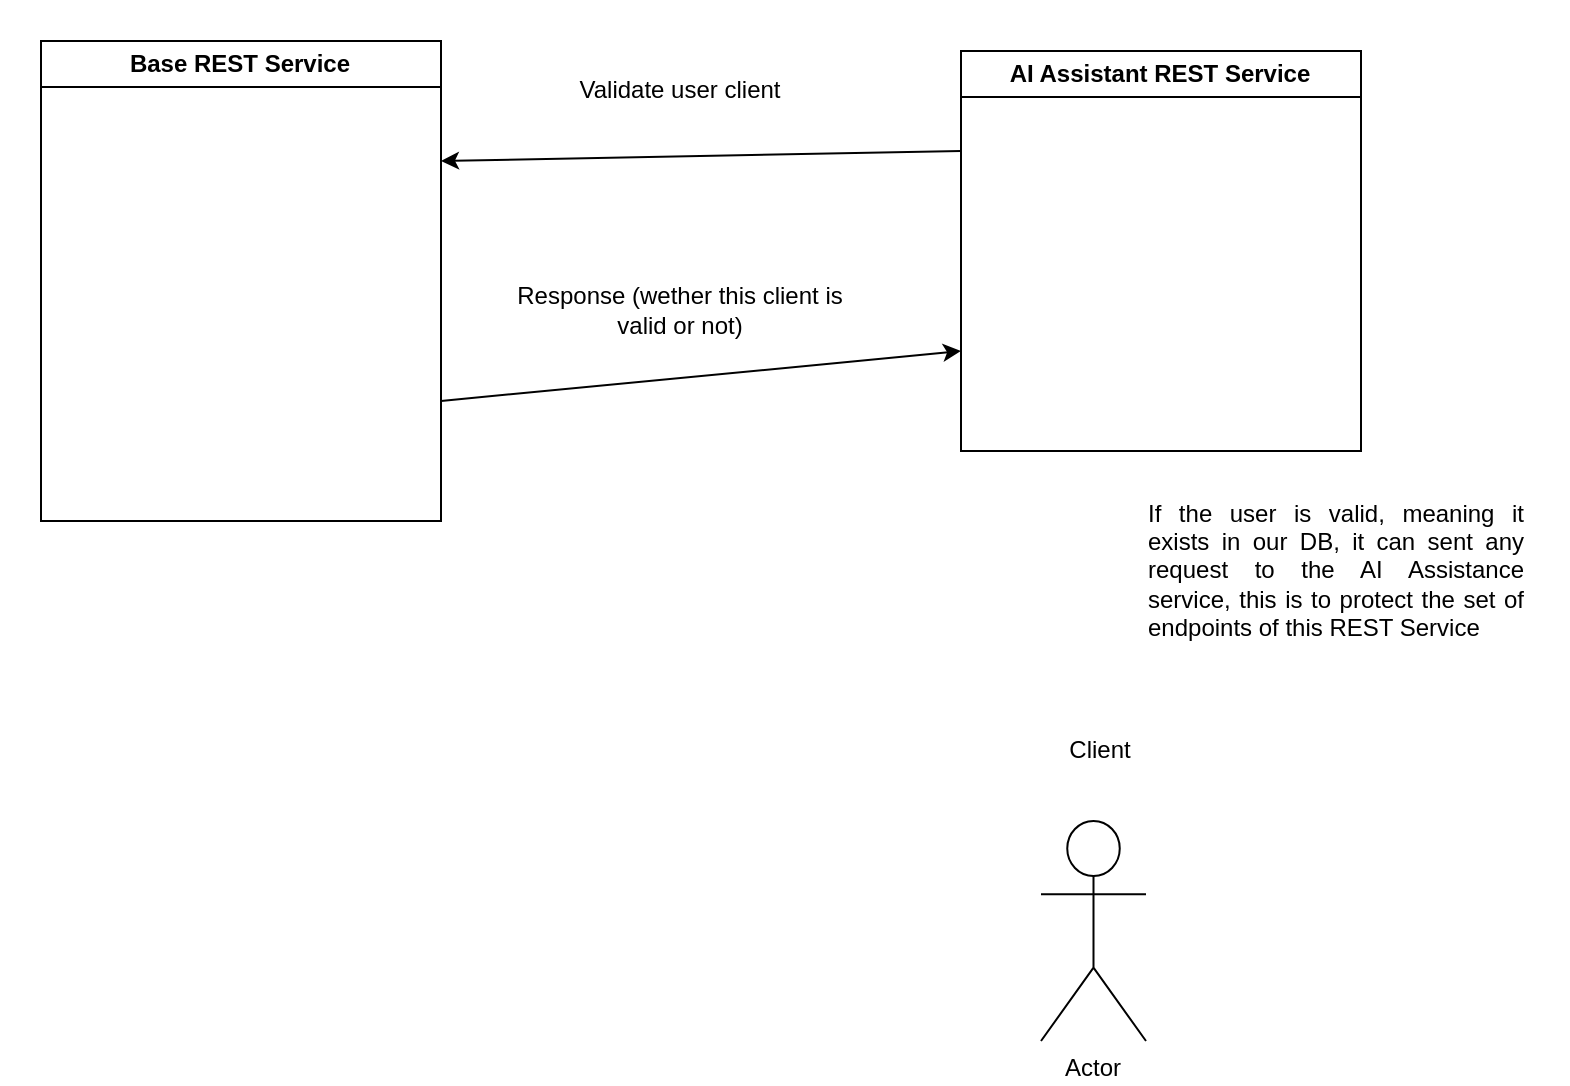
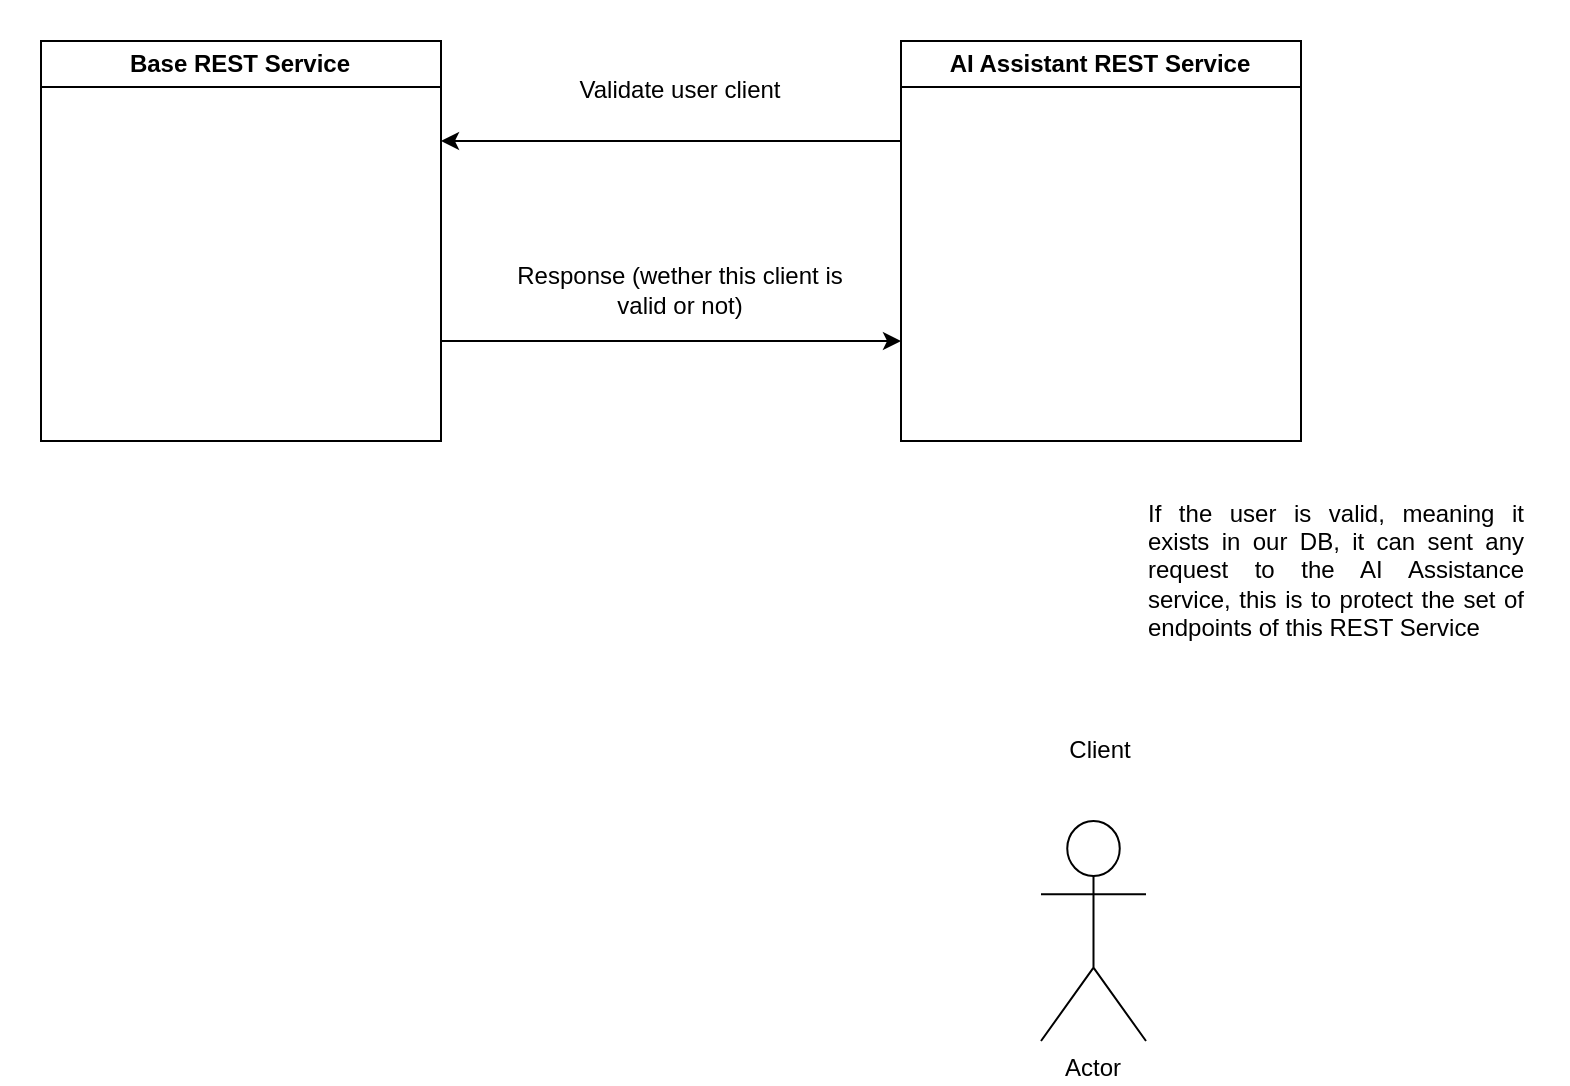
(1161, 251) -> (1101, 241)
(241, 281) -> (241, 241)
(681, 311) -> (681, 291)
